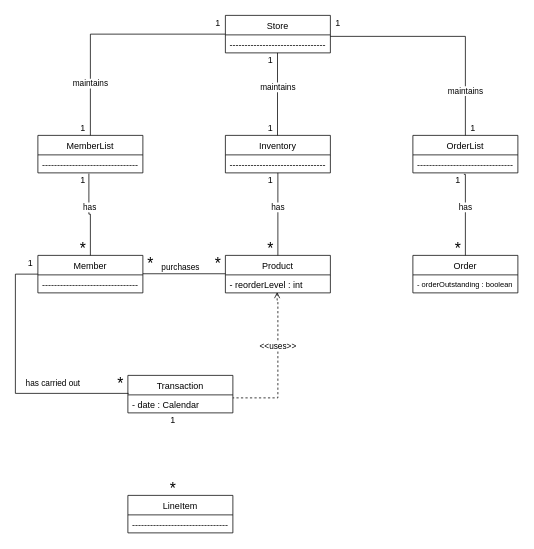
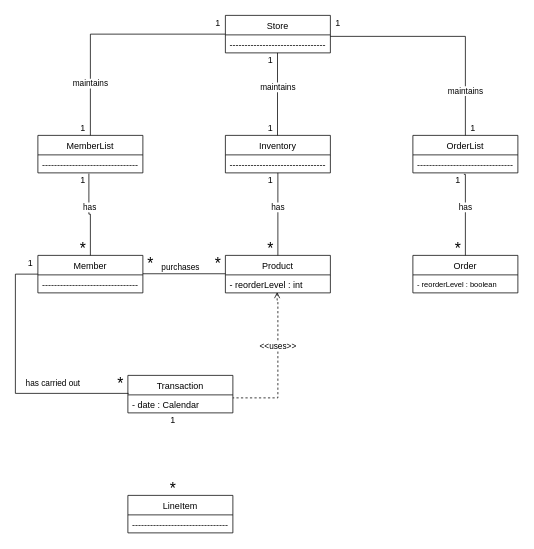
(470, 284) -> (462, 284)
